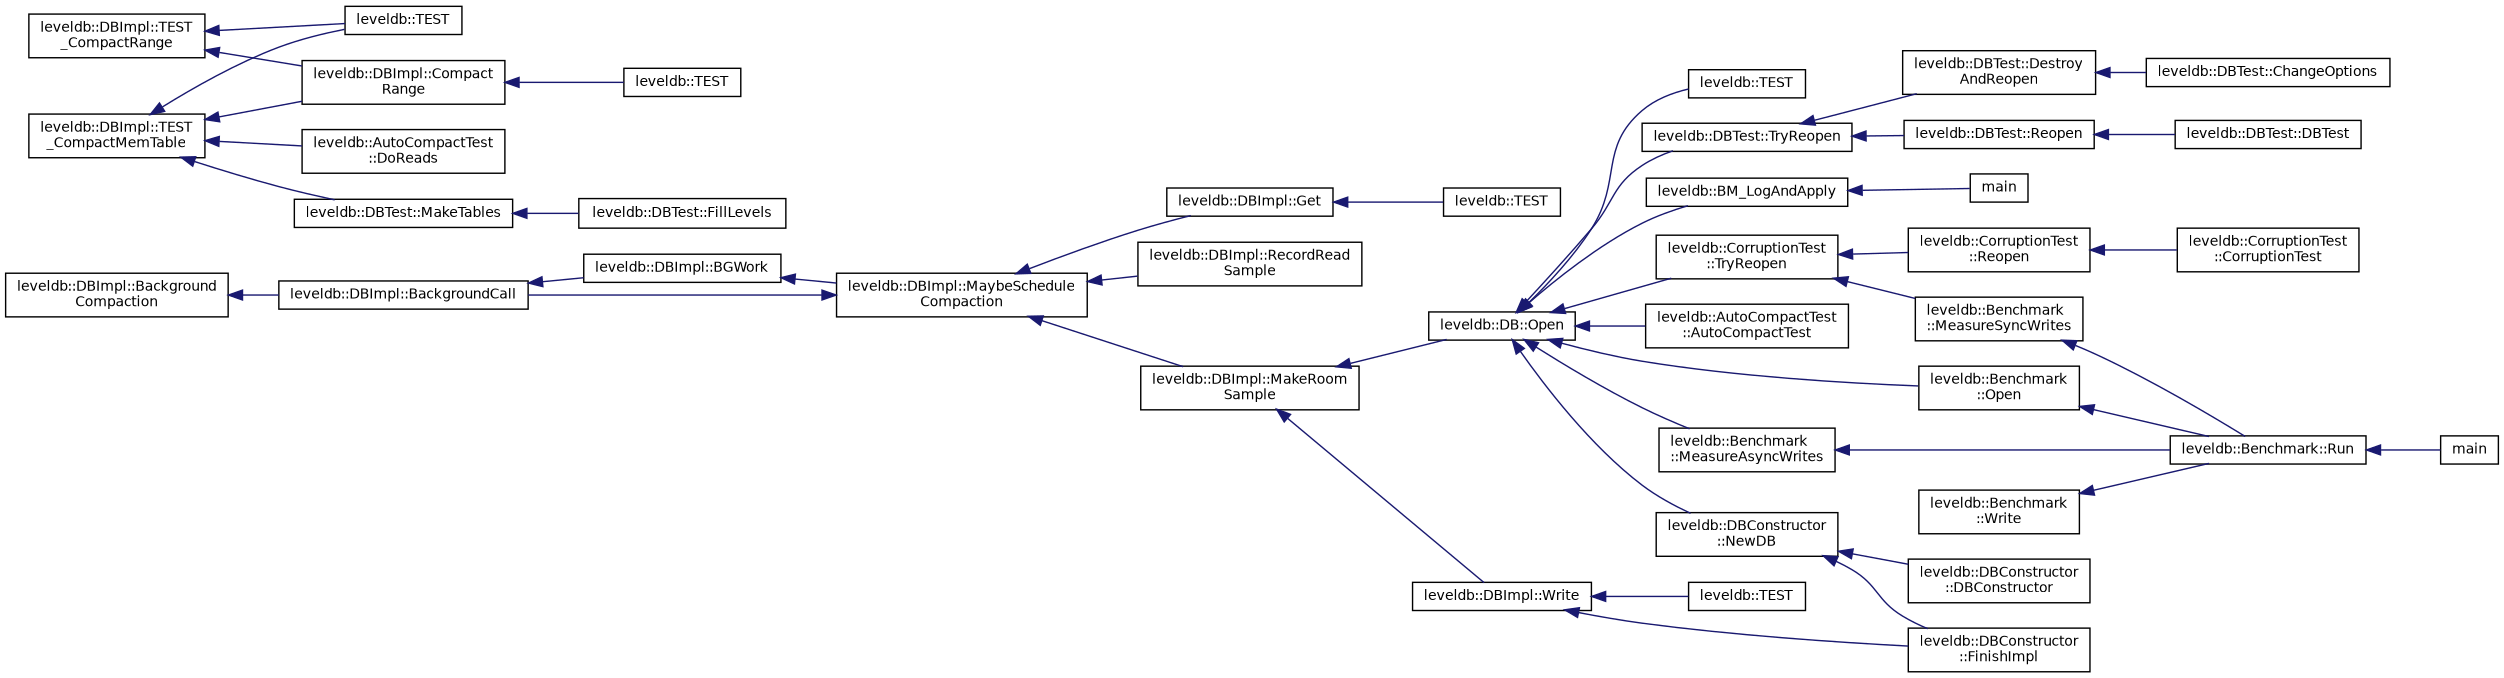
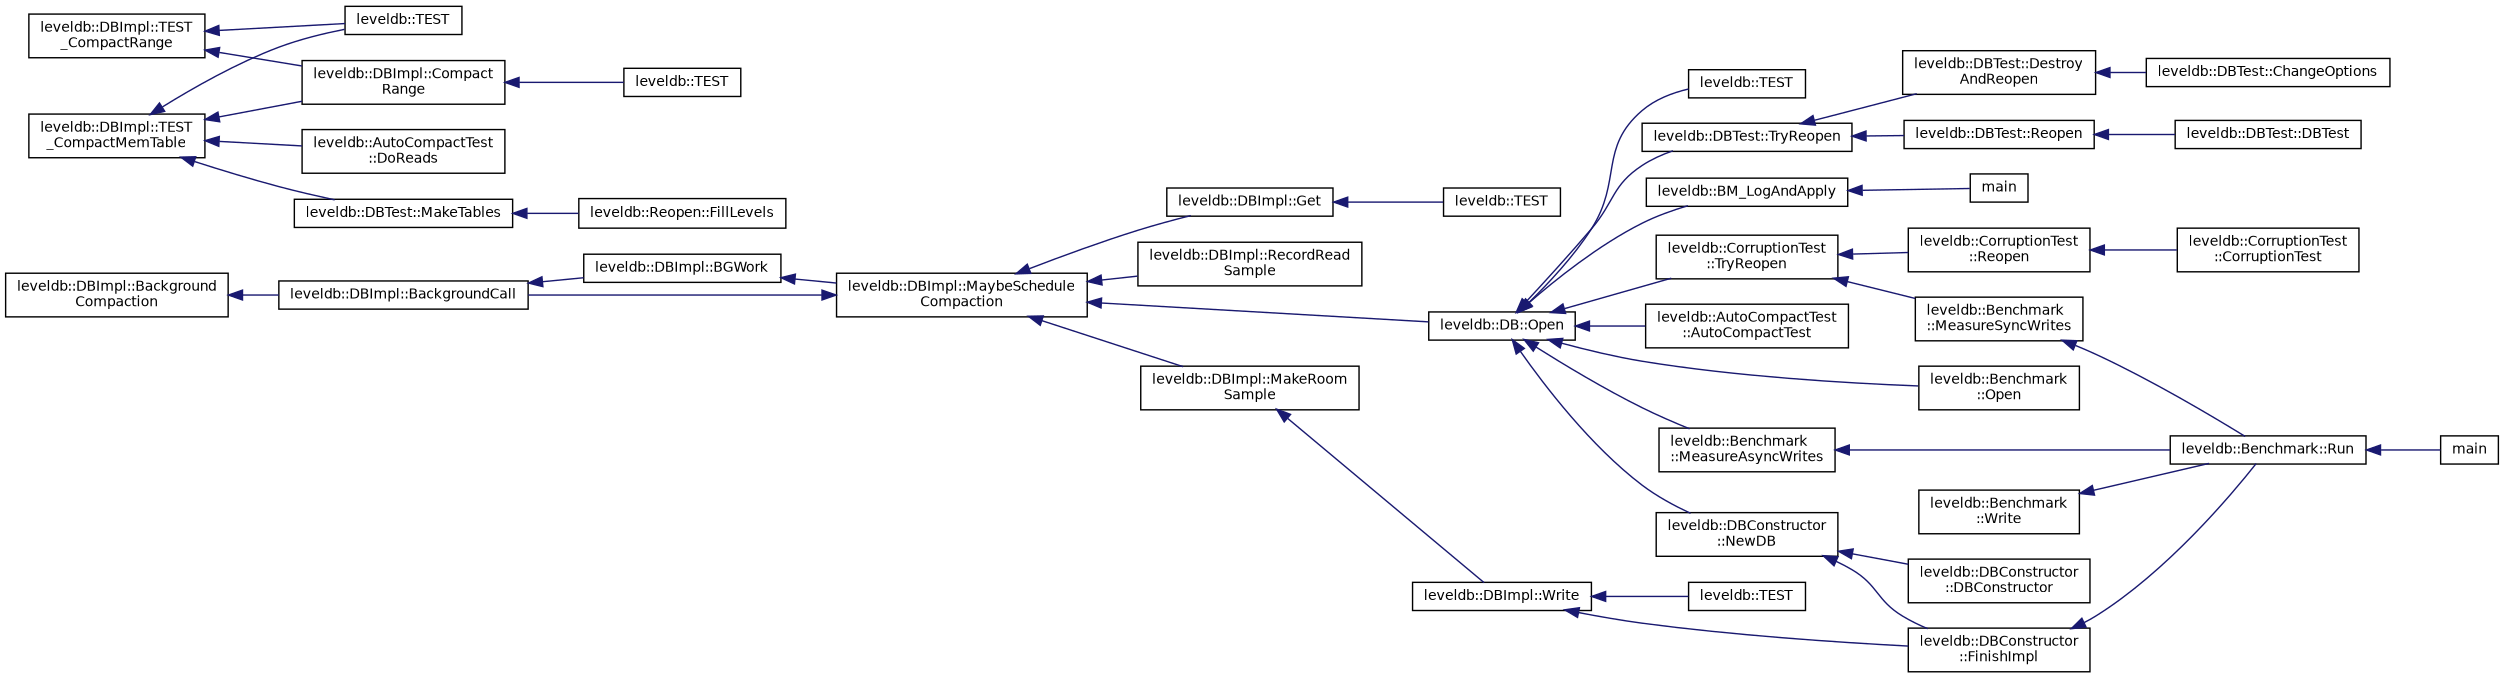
(682, 213) -> (682, 213)
(1398, 351) -> (1265, 312)
(2151, 423) -> (2177, 551)
